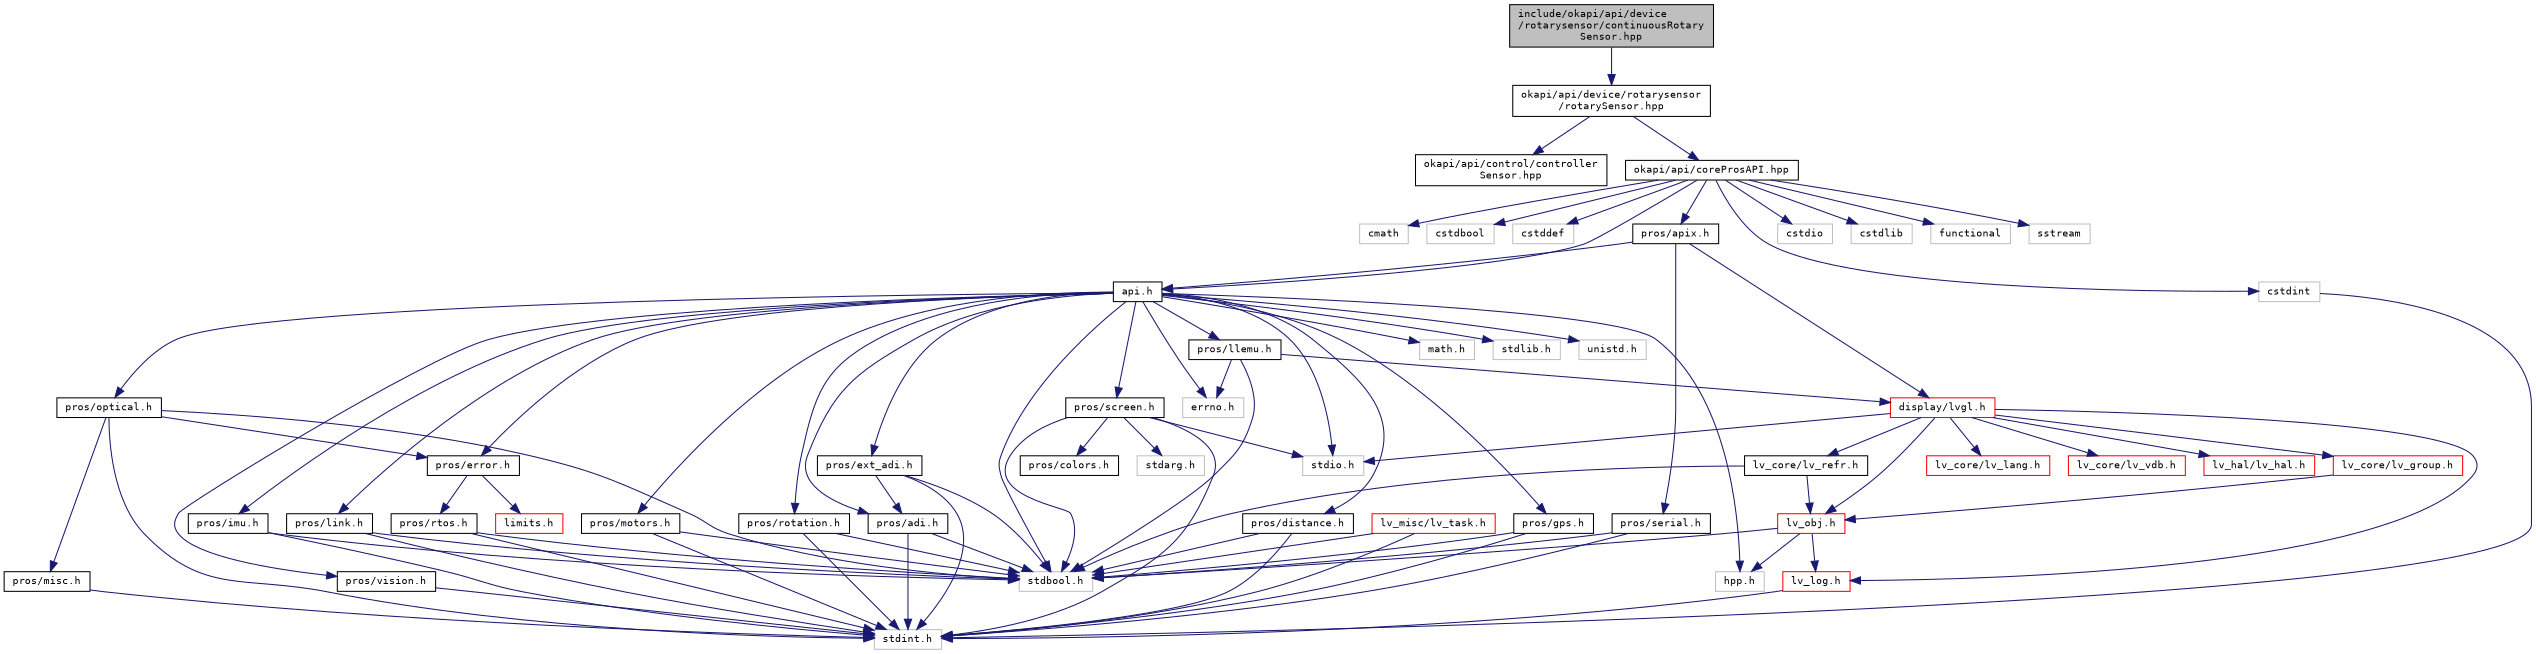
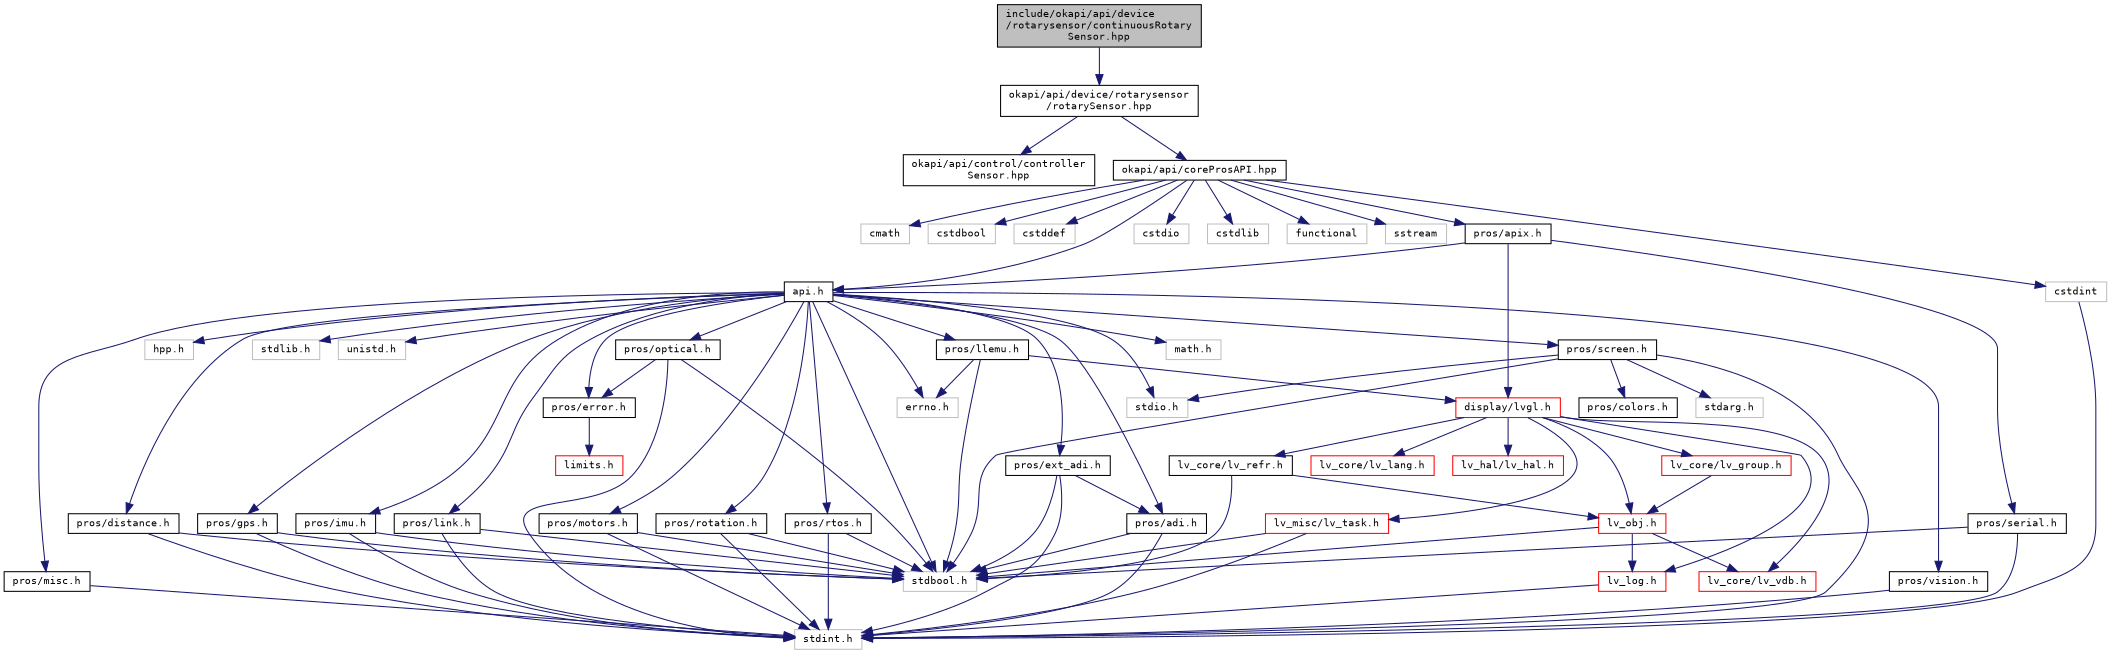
(1632, 437) -> (1529, 498)
(80, 490) -> (317, 310)
(457, 490) -> (818, 402)
(1780, 549) -> (1690, 550)
